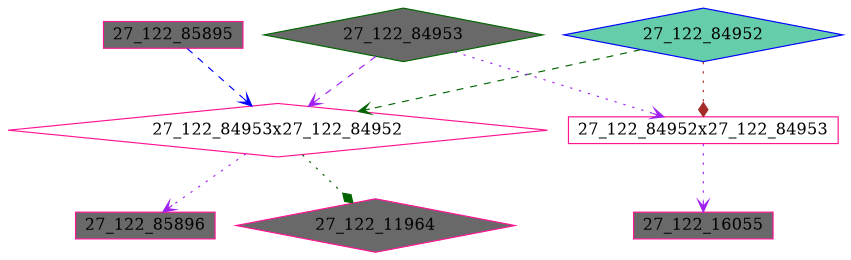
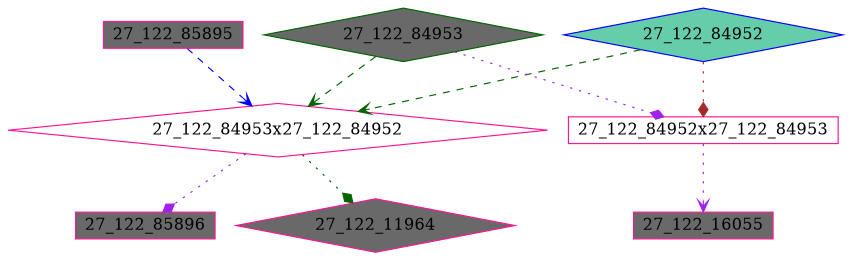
(347, 78) -> (347, 78)
(554, 83) -> (553, 82)
(209, 180) -> (210, 179)
